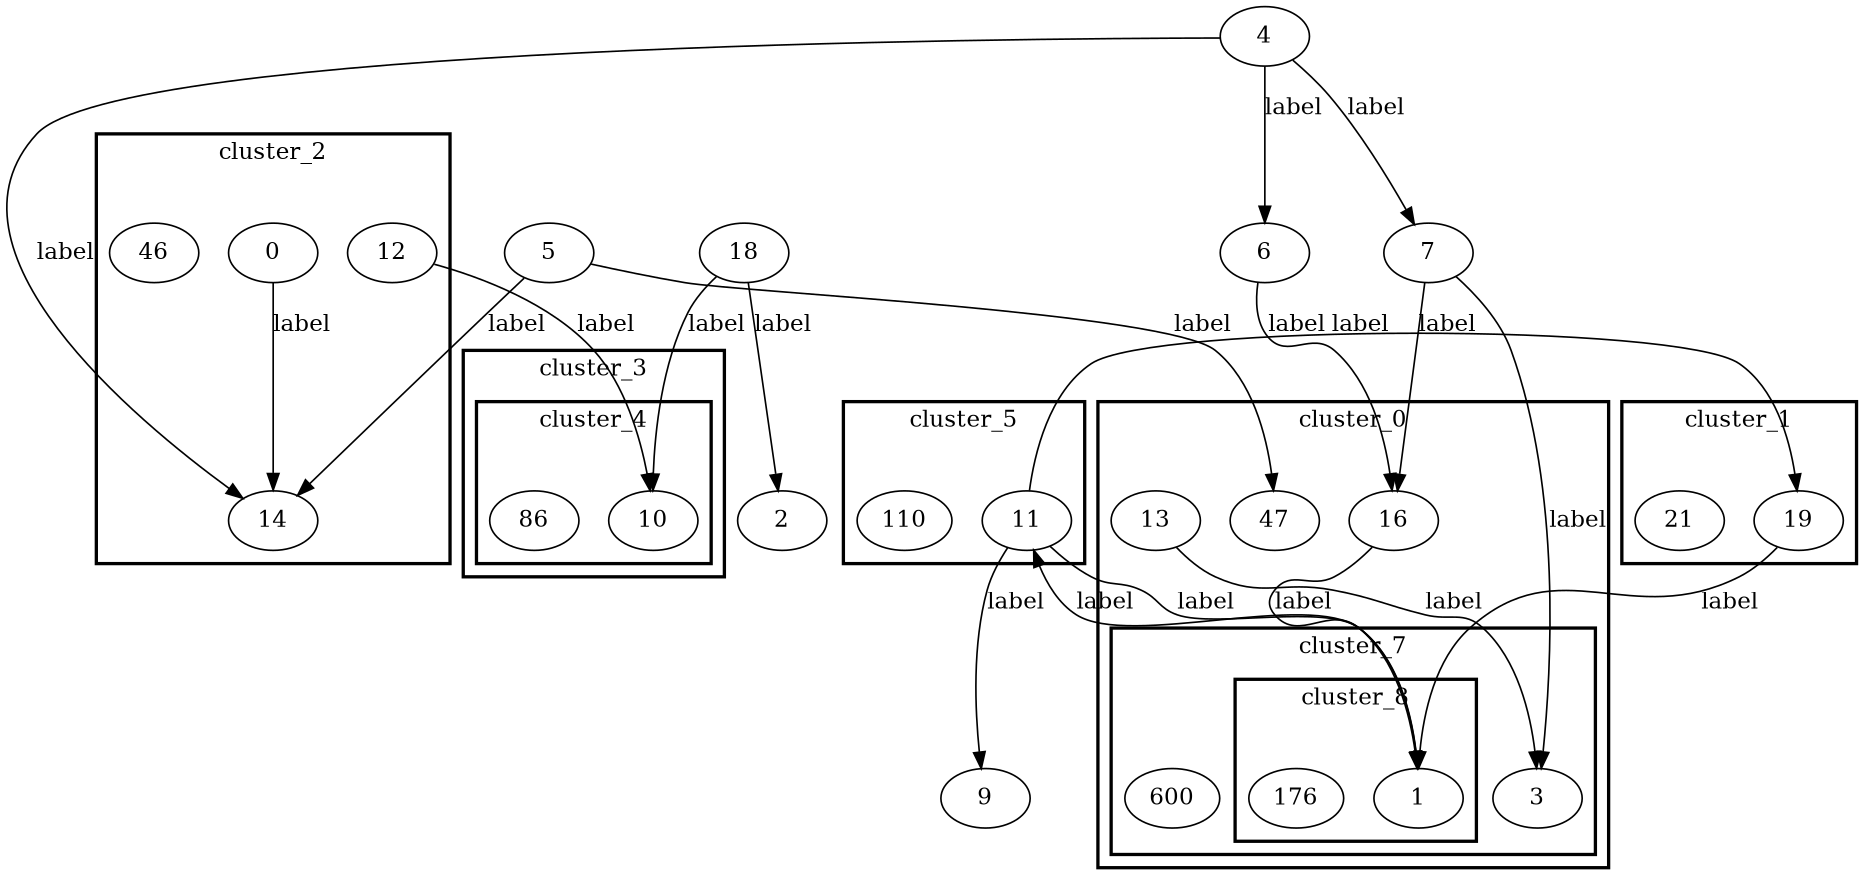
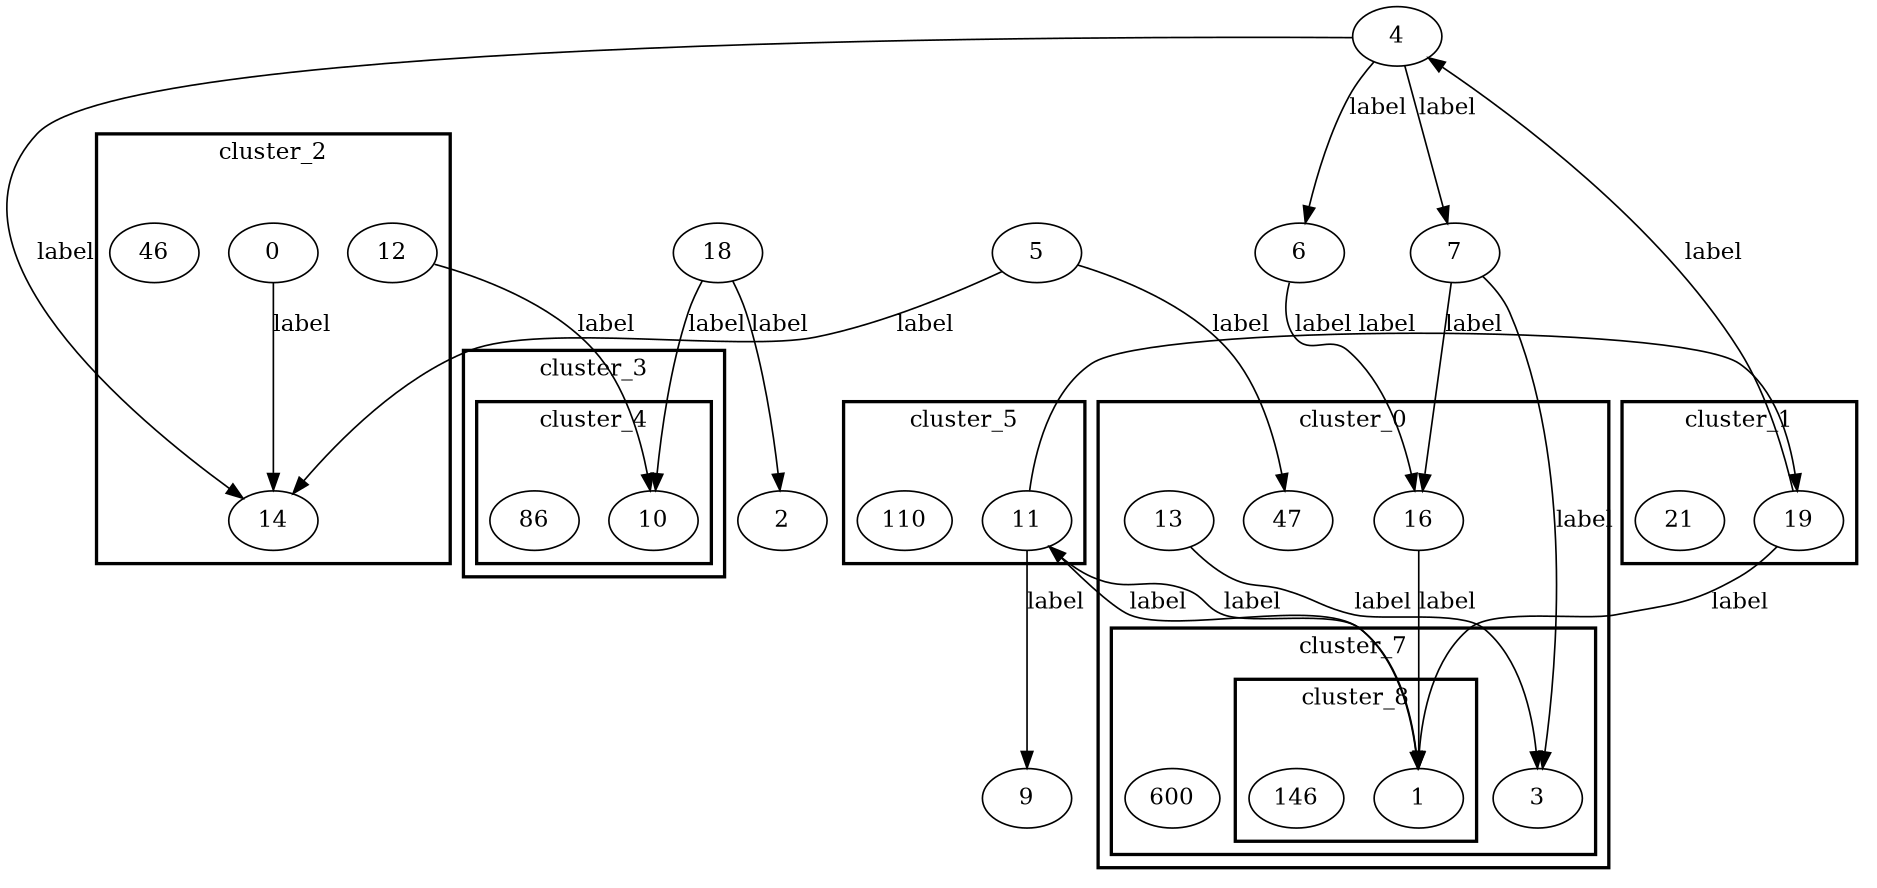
none -> (1658, 248)
(1296, 798) -> (1296, 798)
